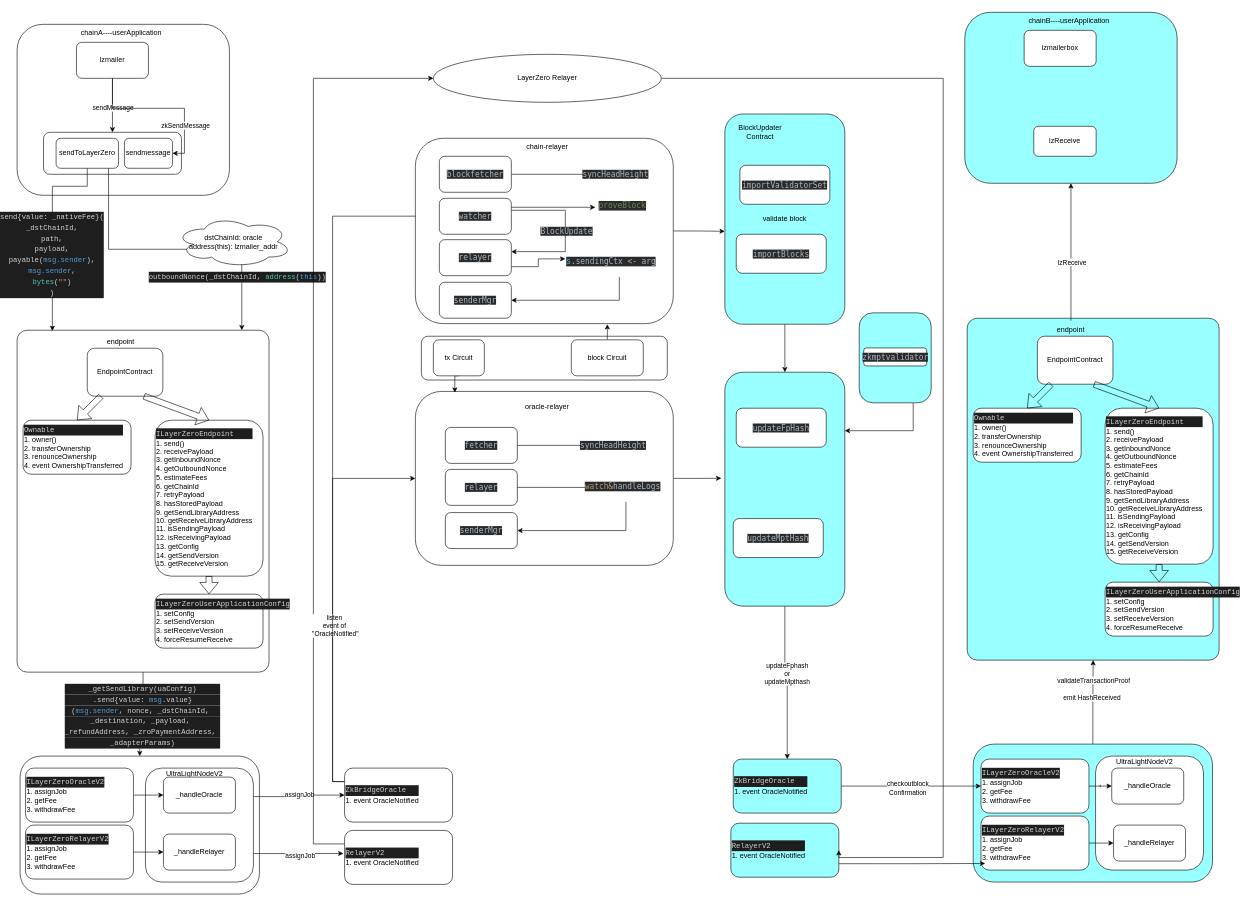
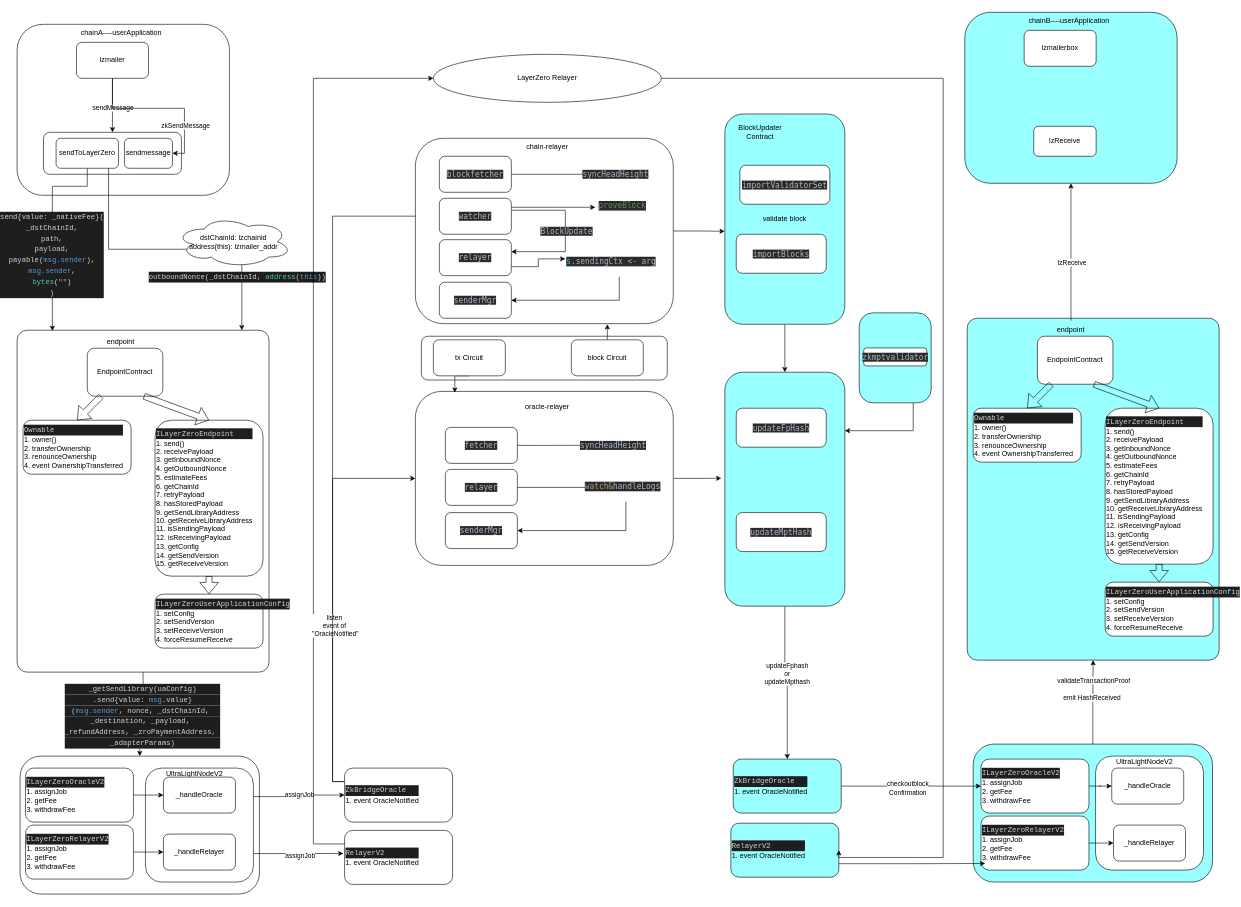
(234, 242) -> (234, 242)
(459, 358) -> (470, 358)
(779, 538) -> (782, 532)
